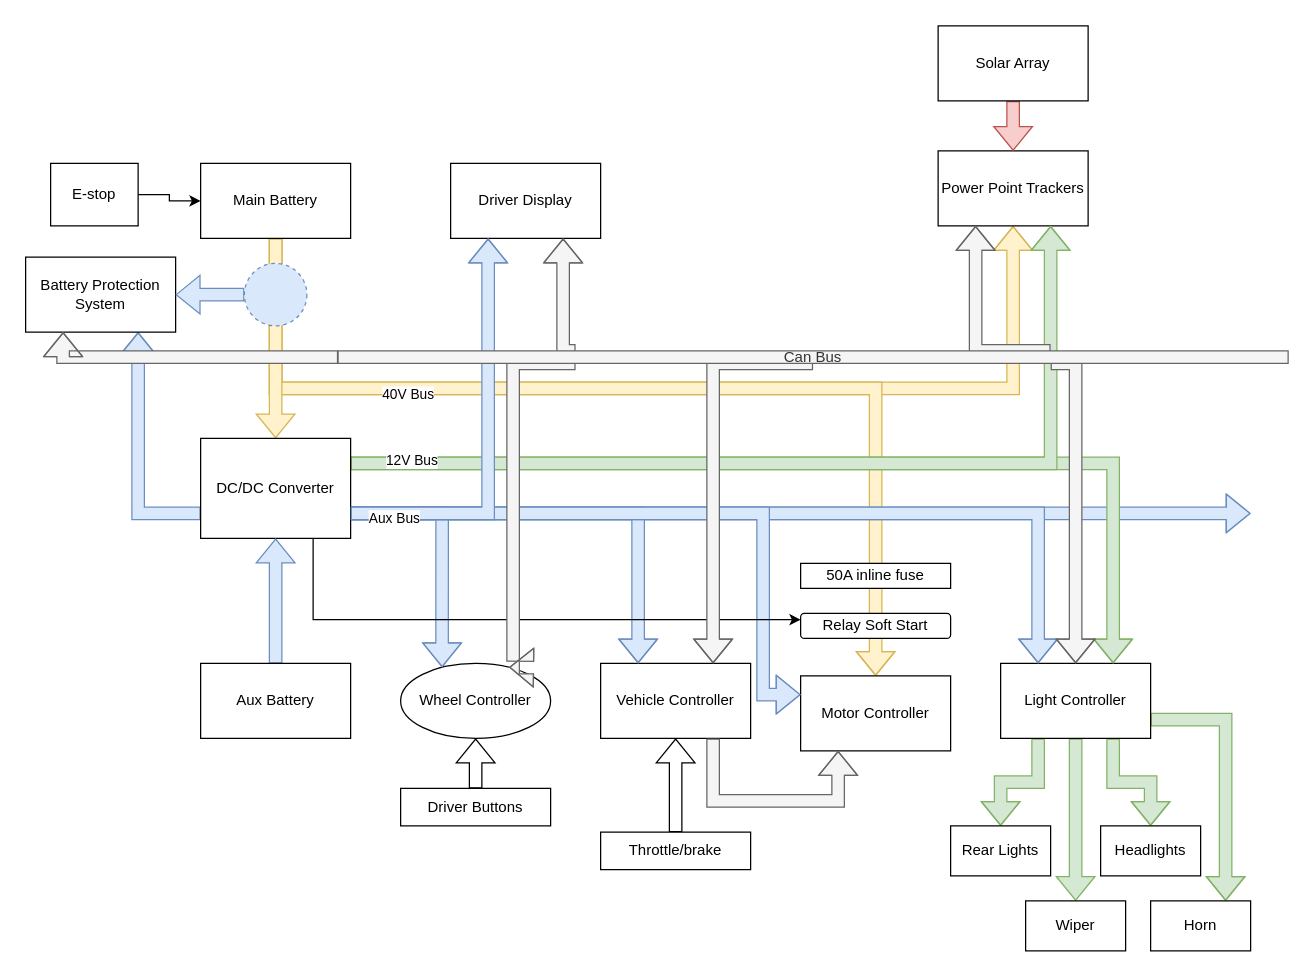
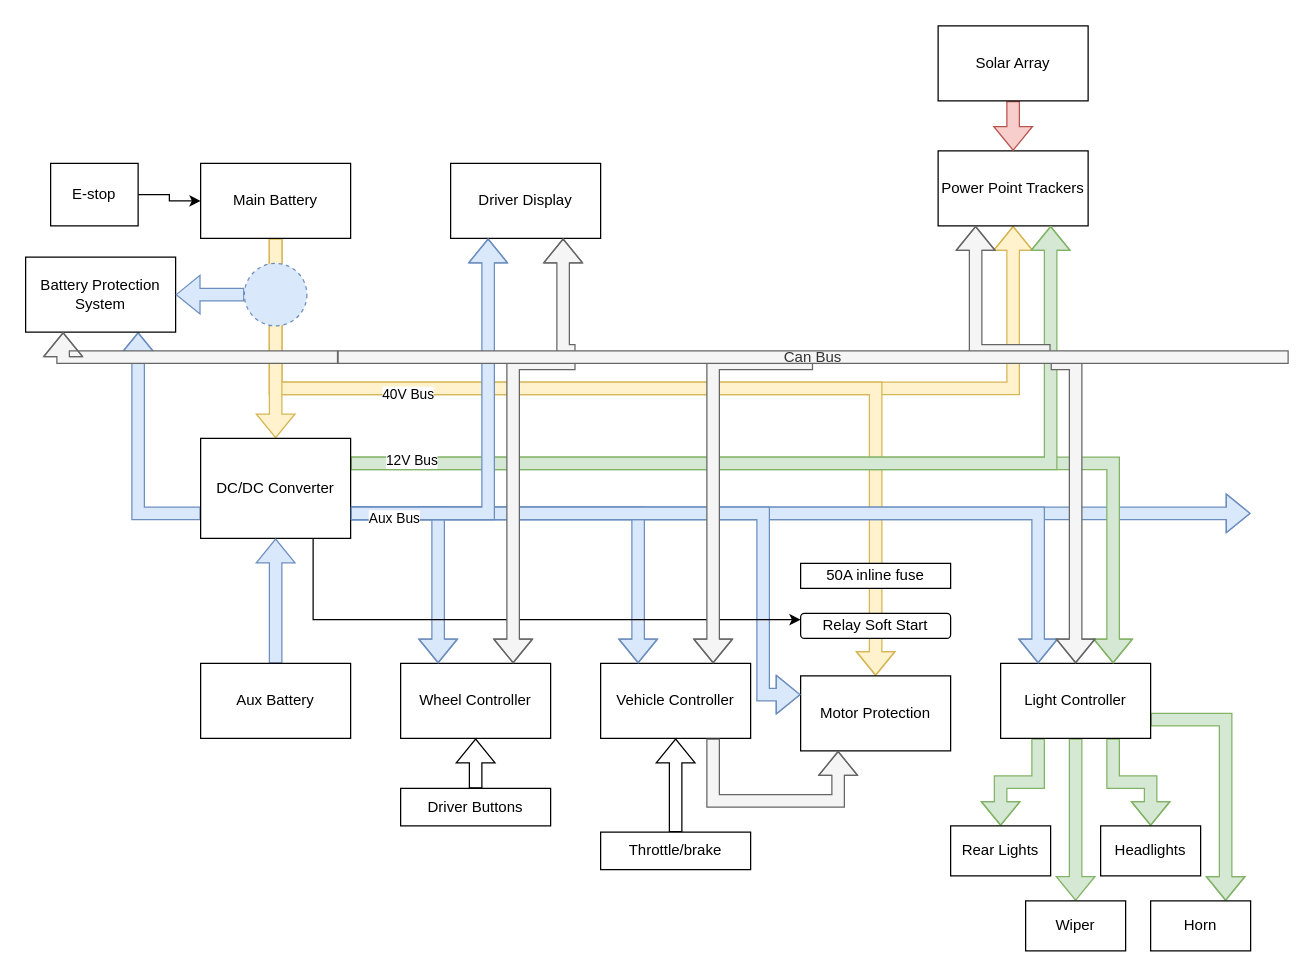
(476, 701) -> (476, 701)
(876, 713) -> (876, 713)
